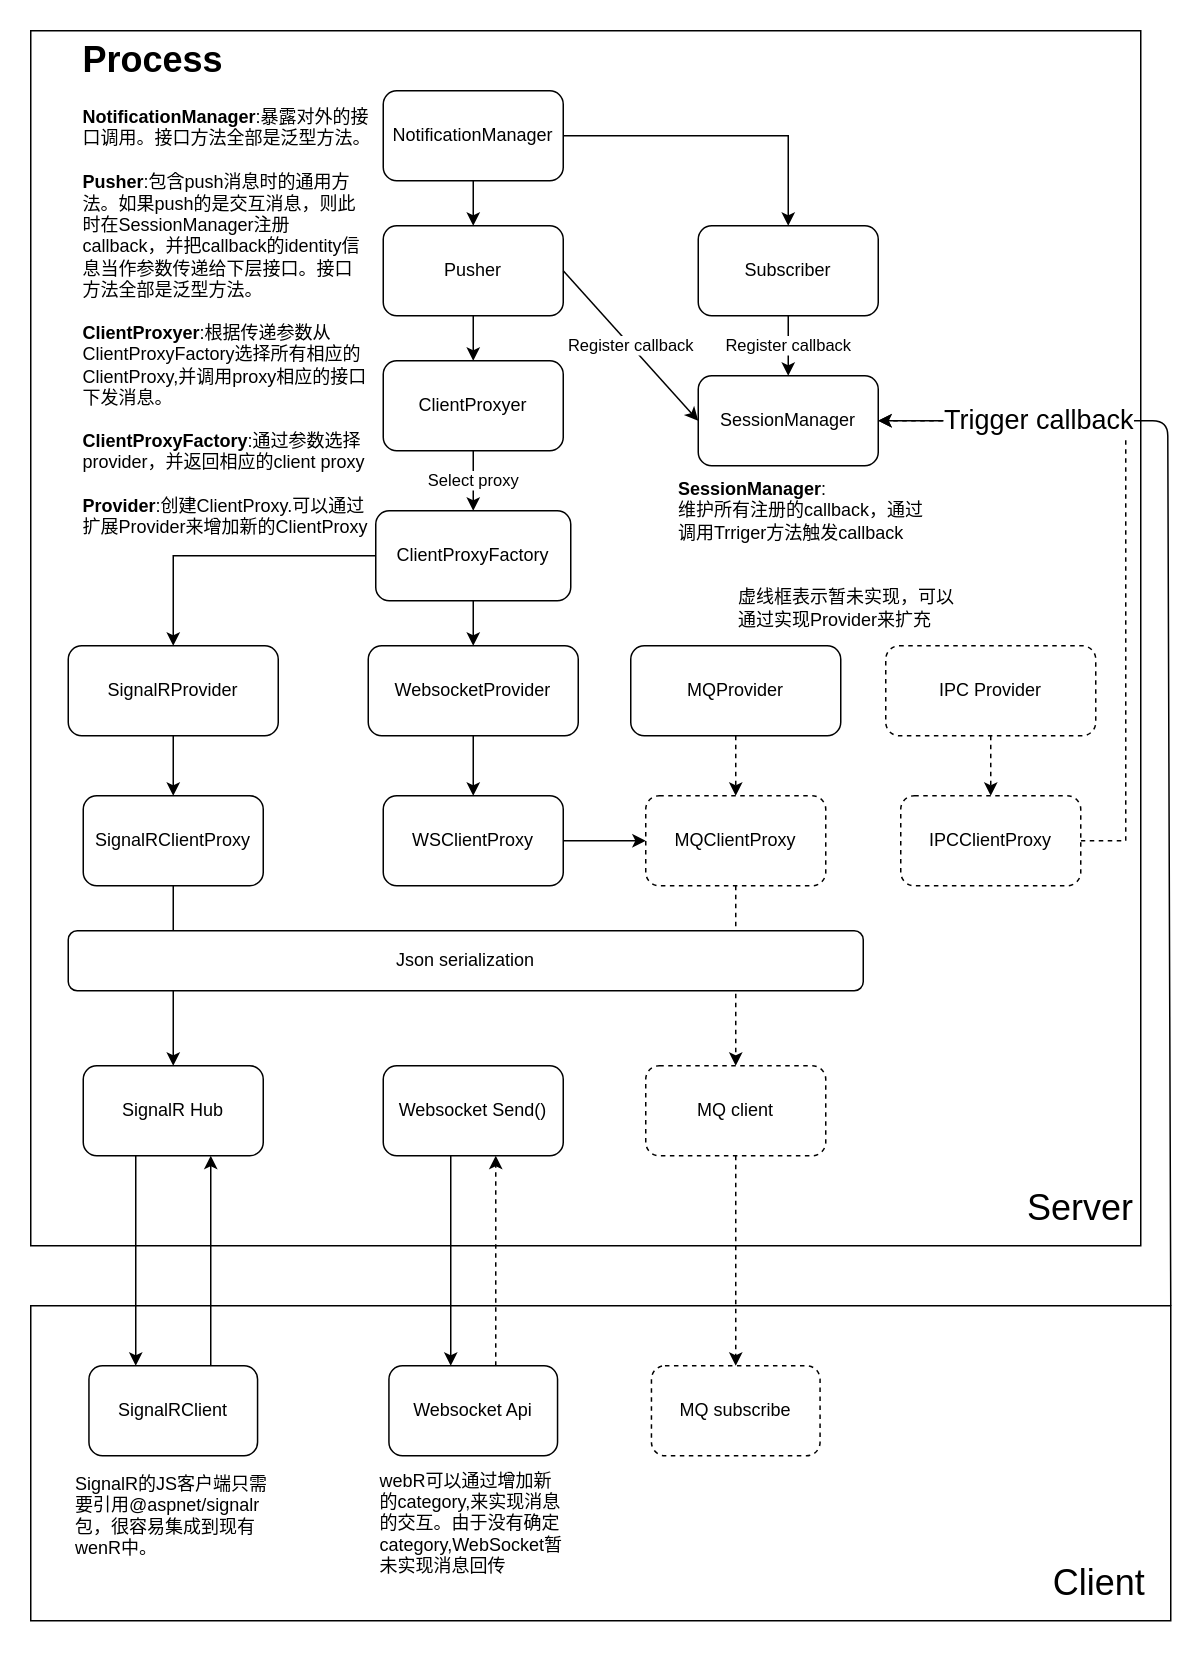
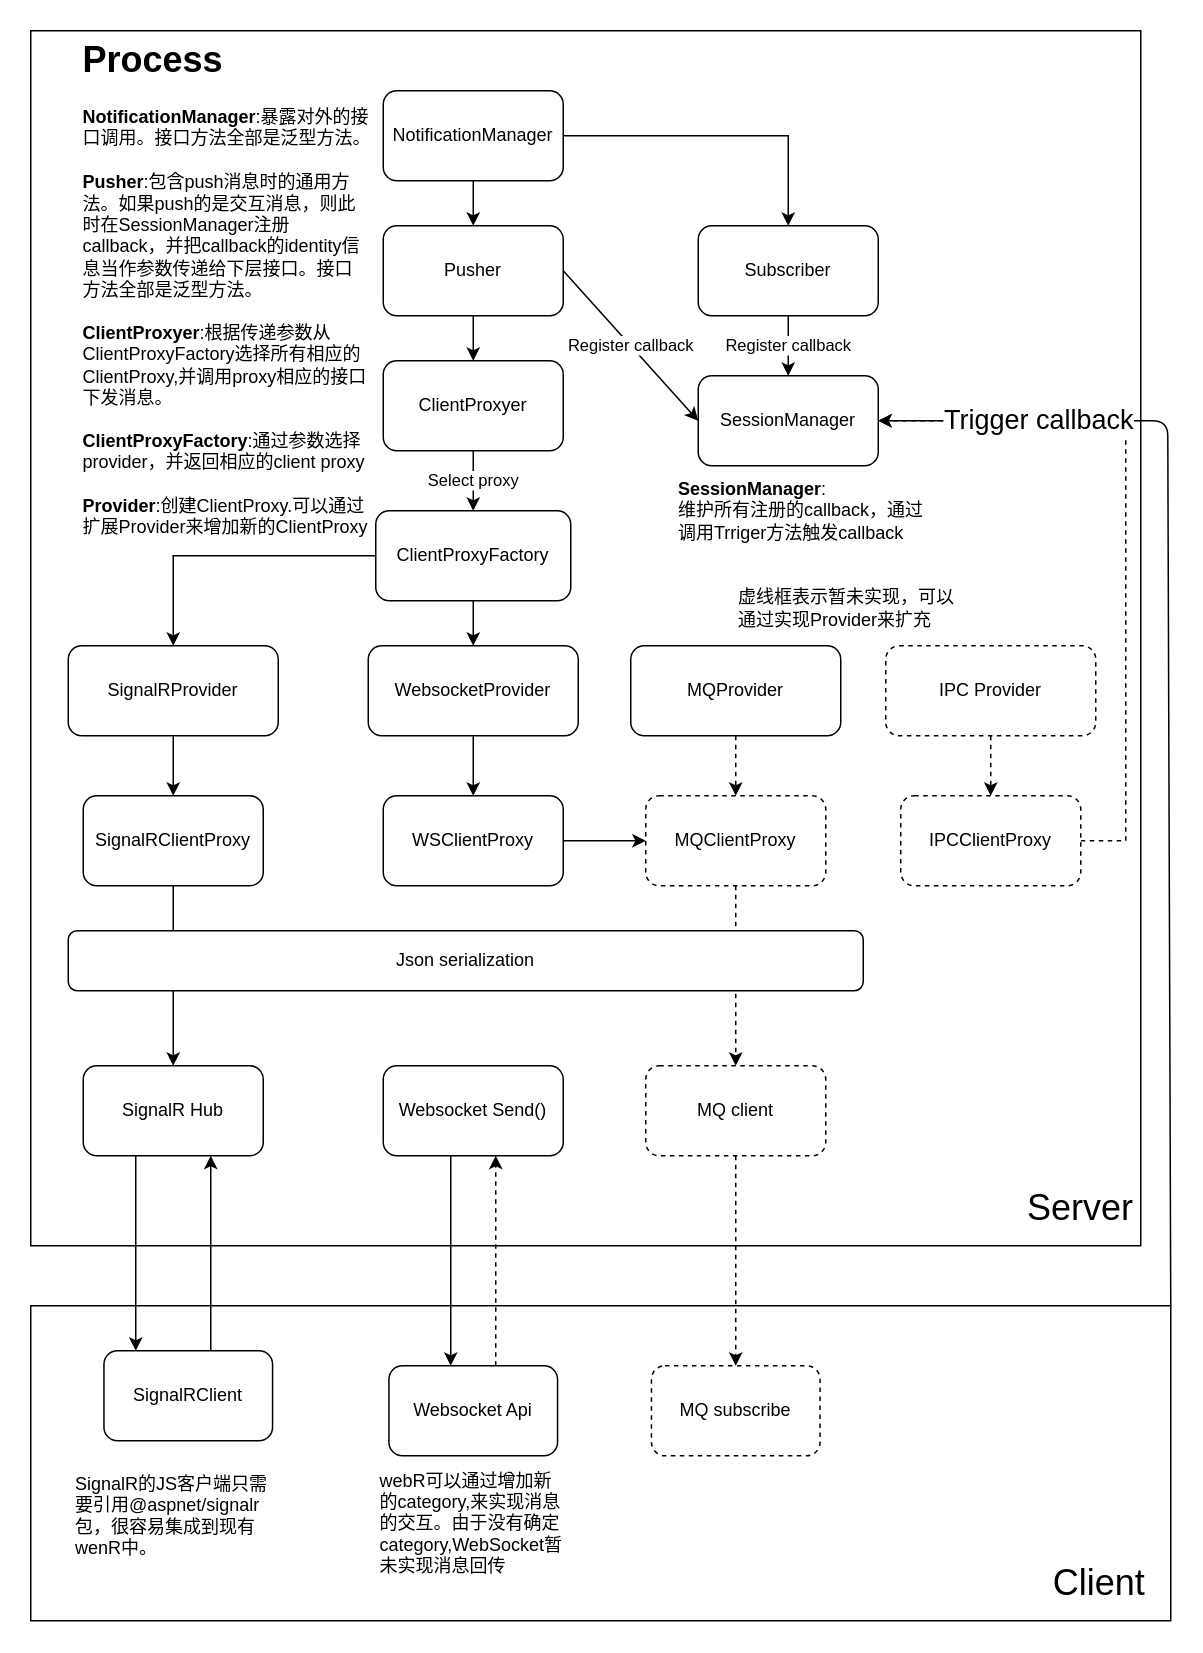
(173, 1411) -> (188, 1396)
